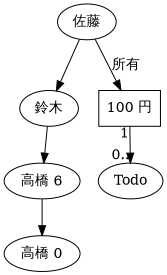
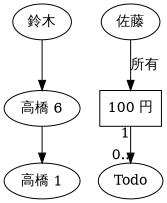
(70, 61) -> none
(42, 254) -> (42, 181)
